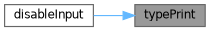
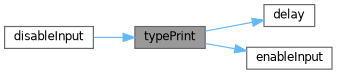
none -> (289, 16)
none -> (289, 58)
